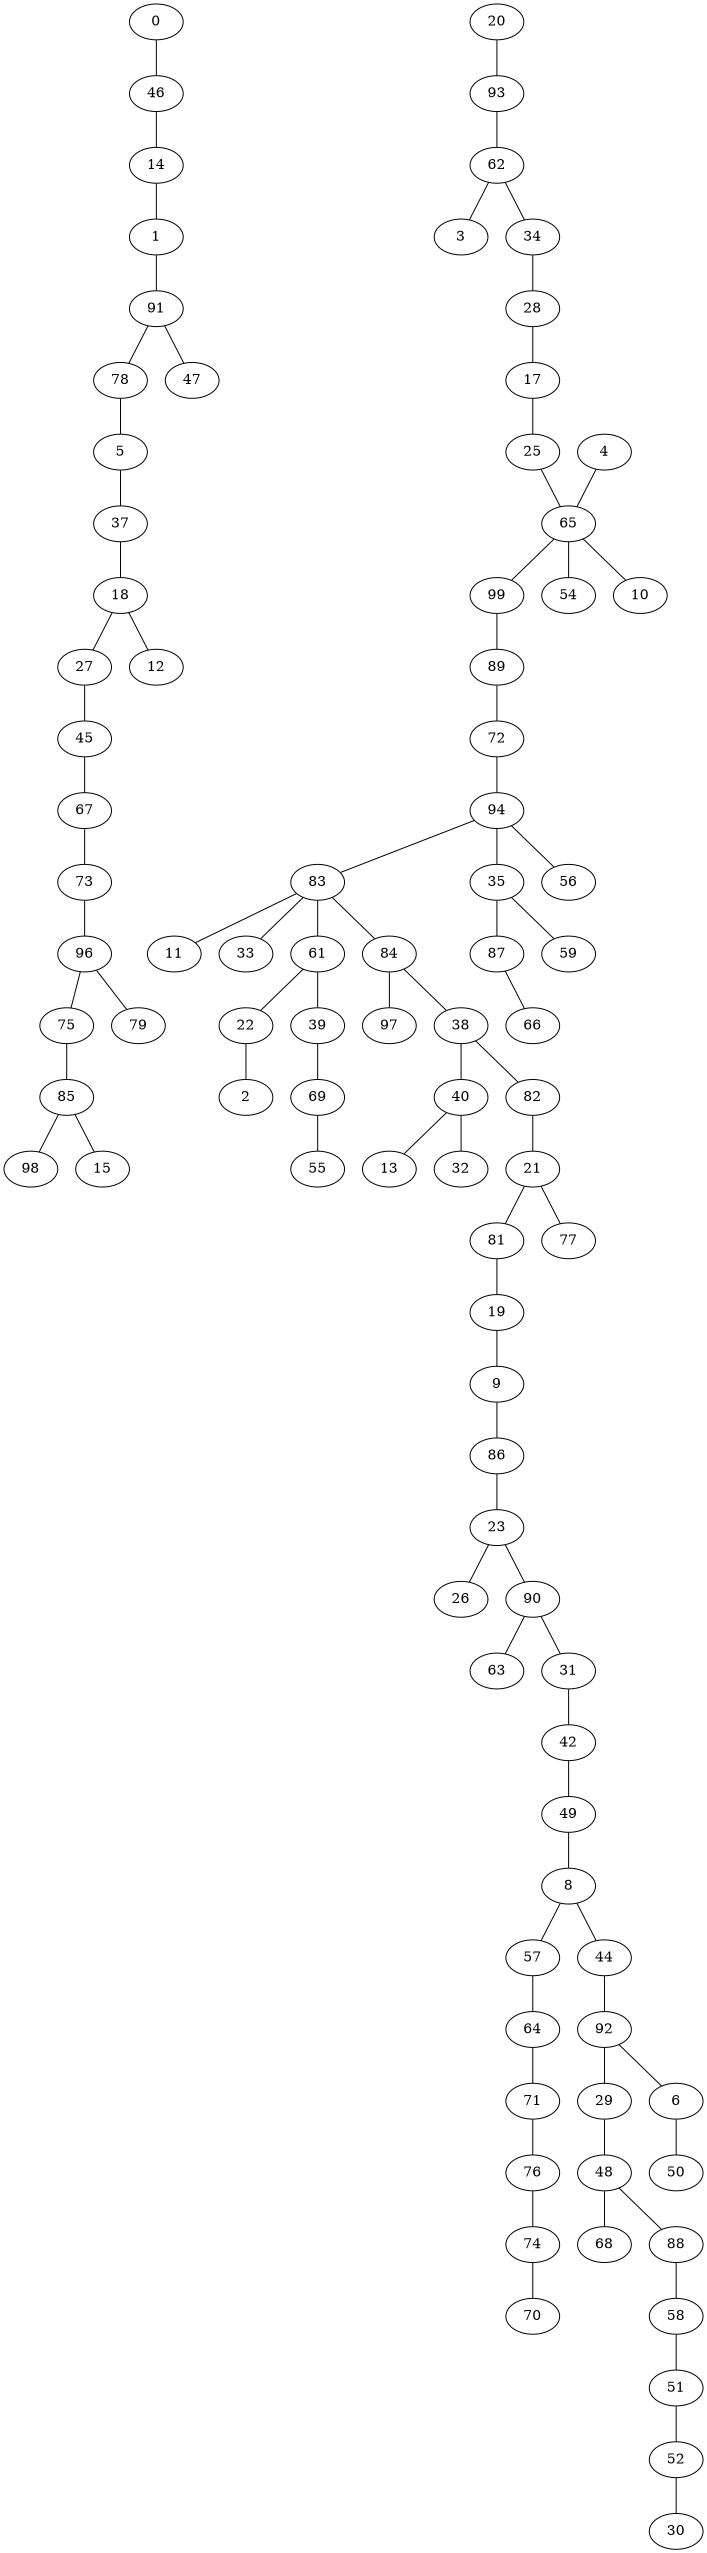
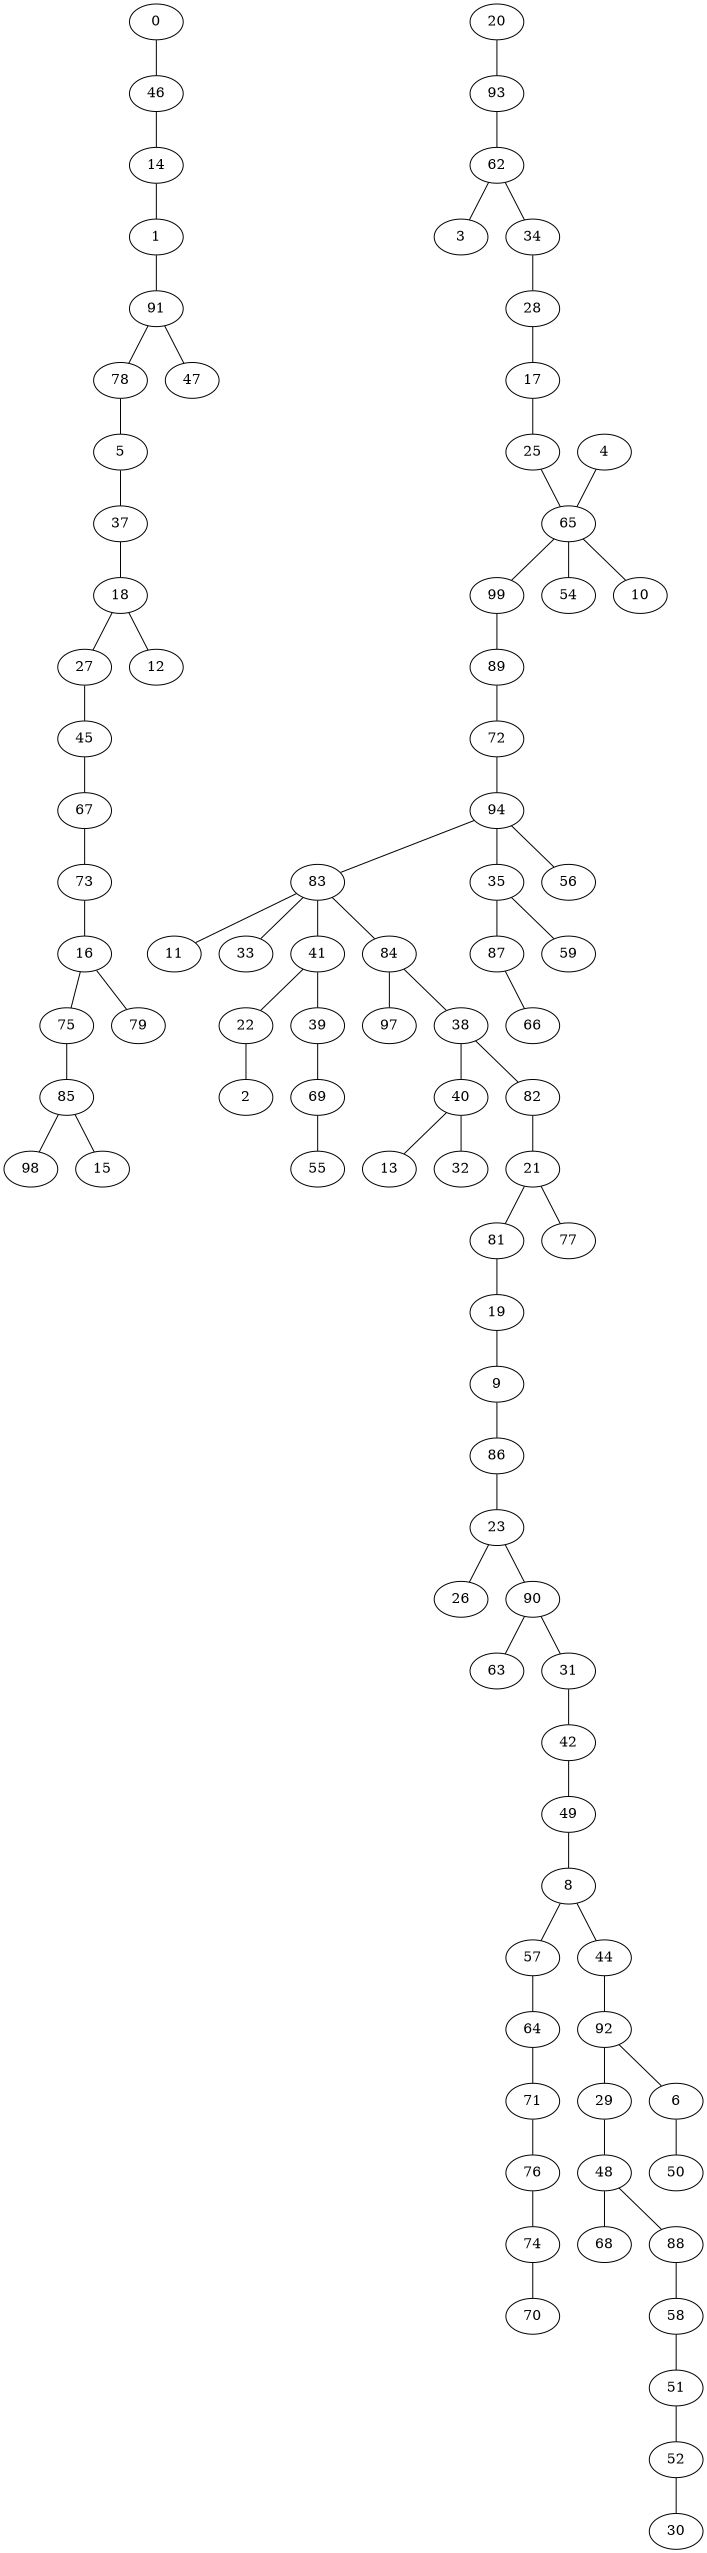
(85, 954) -> (85, 954)
(318, 954) -> (318, 954)
